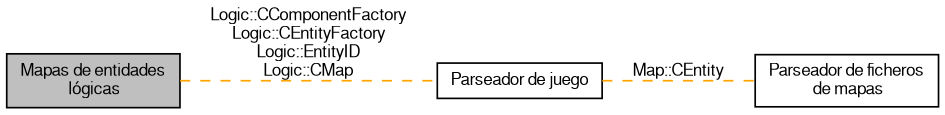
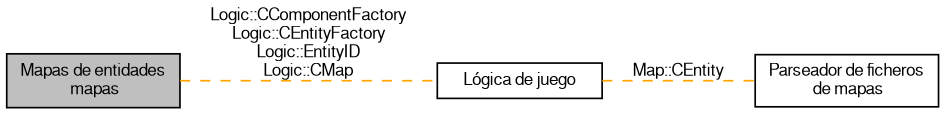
(93, 81) -> (93, 81)
(520, 81) -> (520, 81)
